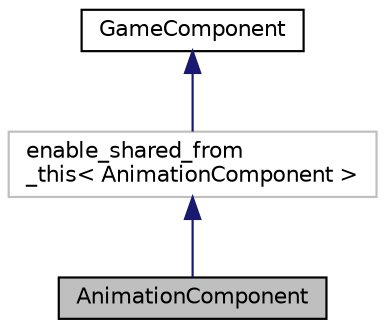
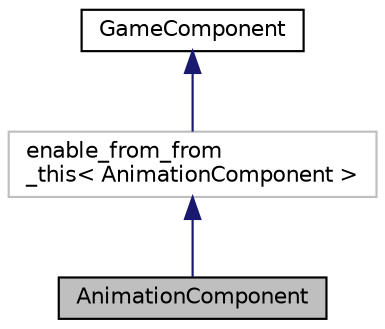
(193, 164) -> (193, 164)
